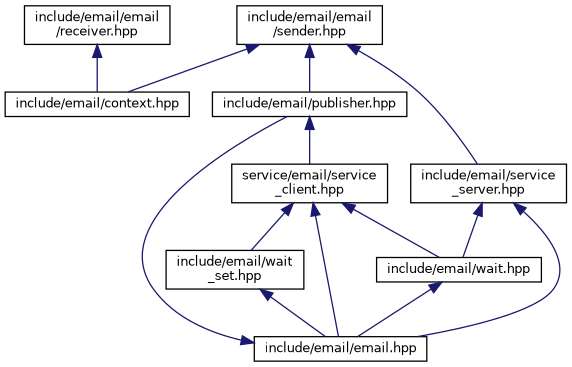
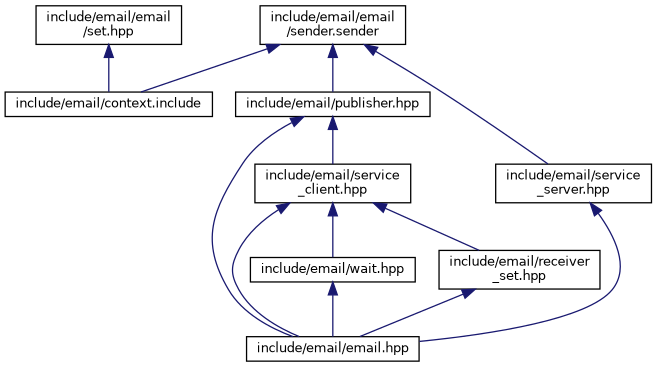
(97, 25) -> (109, 25)
(310, 25) -> (333, 25)
(97, 104) -> (109, 104)
(310, 183) -> (333, 183)
(153, 223) -> (213, 233)
(470, 236) -> none
(235, 270) -> (520, 270)
